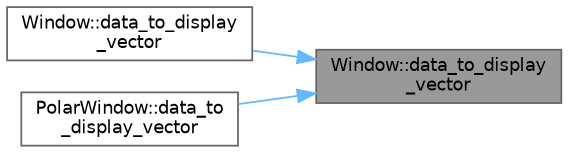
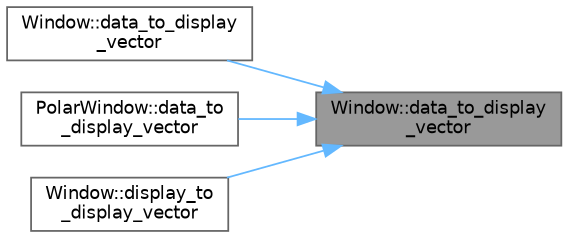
none -> (130, 204)
